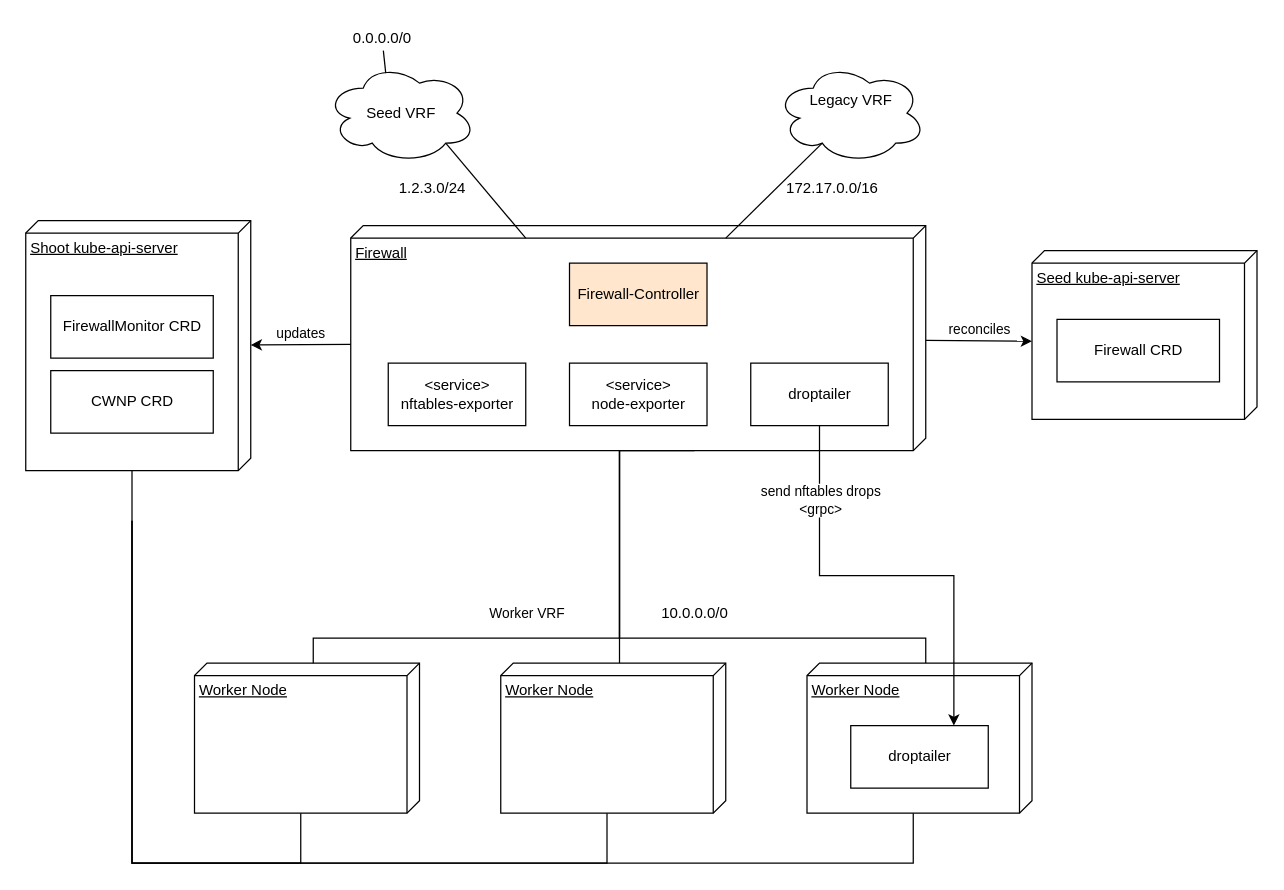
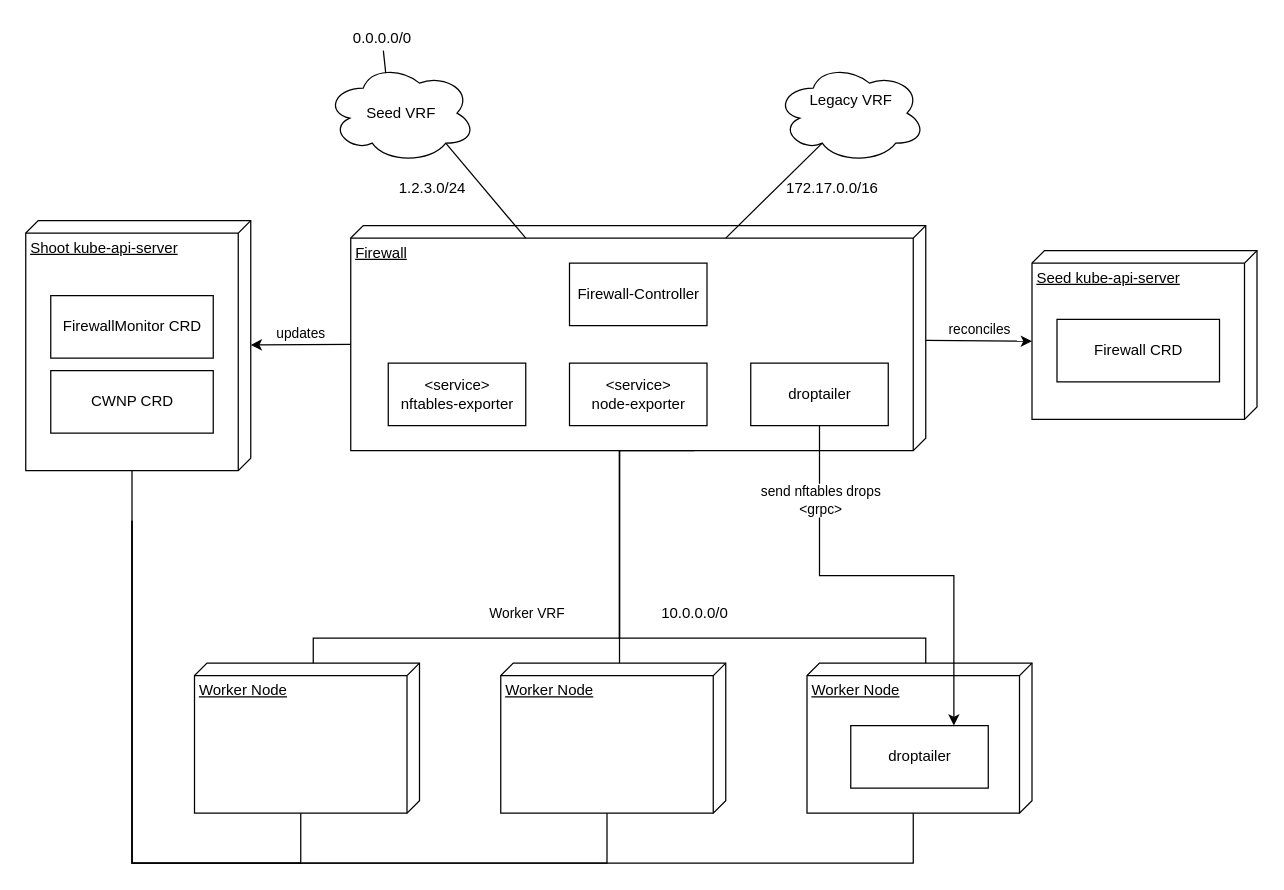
(638, 294) -> (638, 294)
